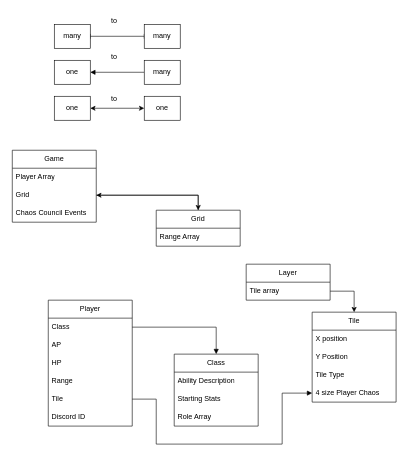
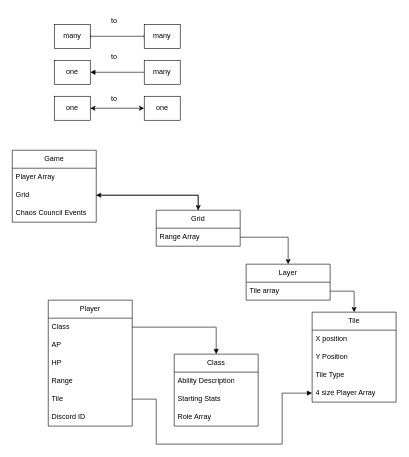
none -> (287, 237)
(350, 393) -> (350, 393)
